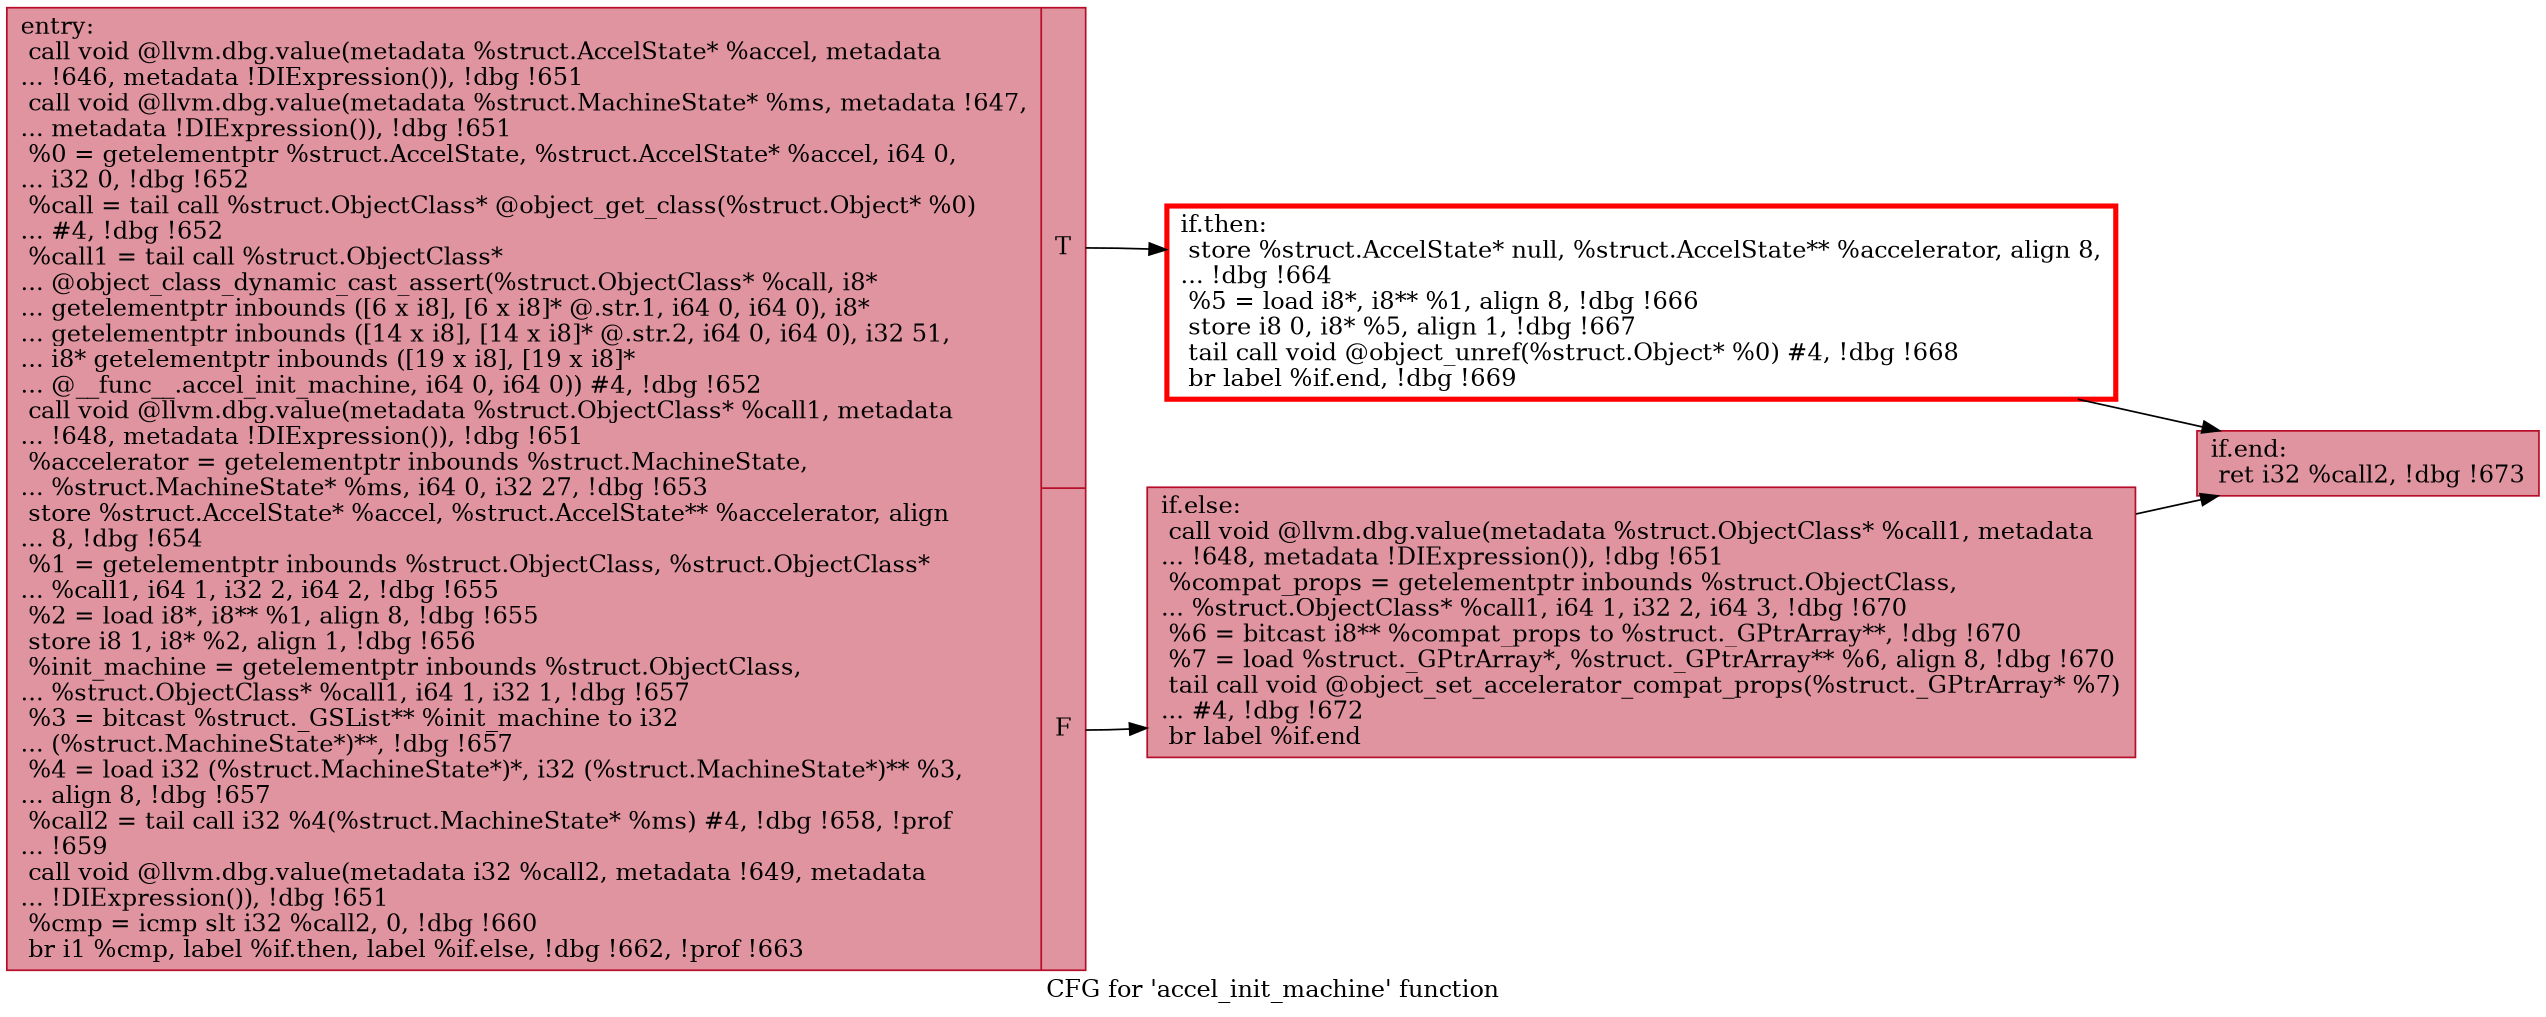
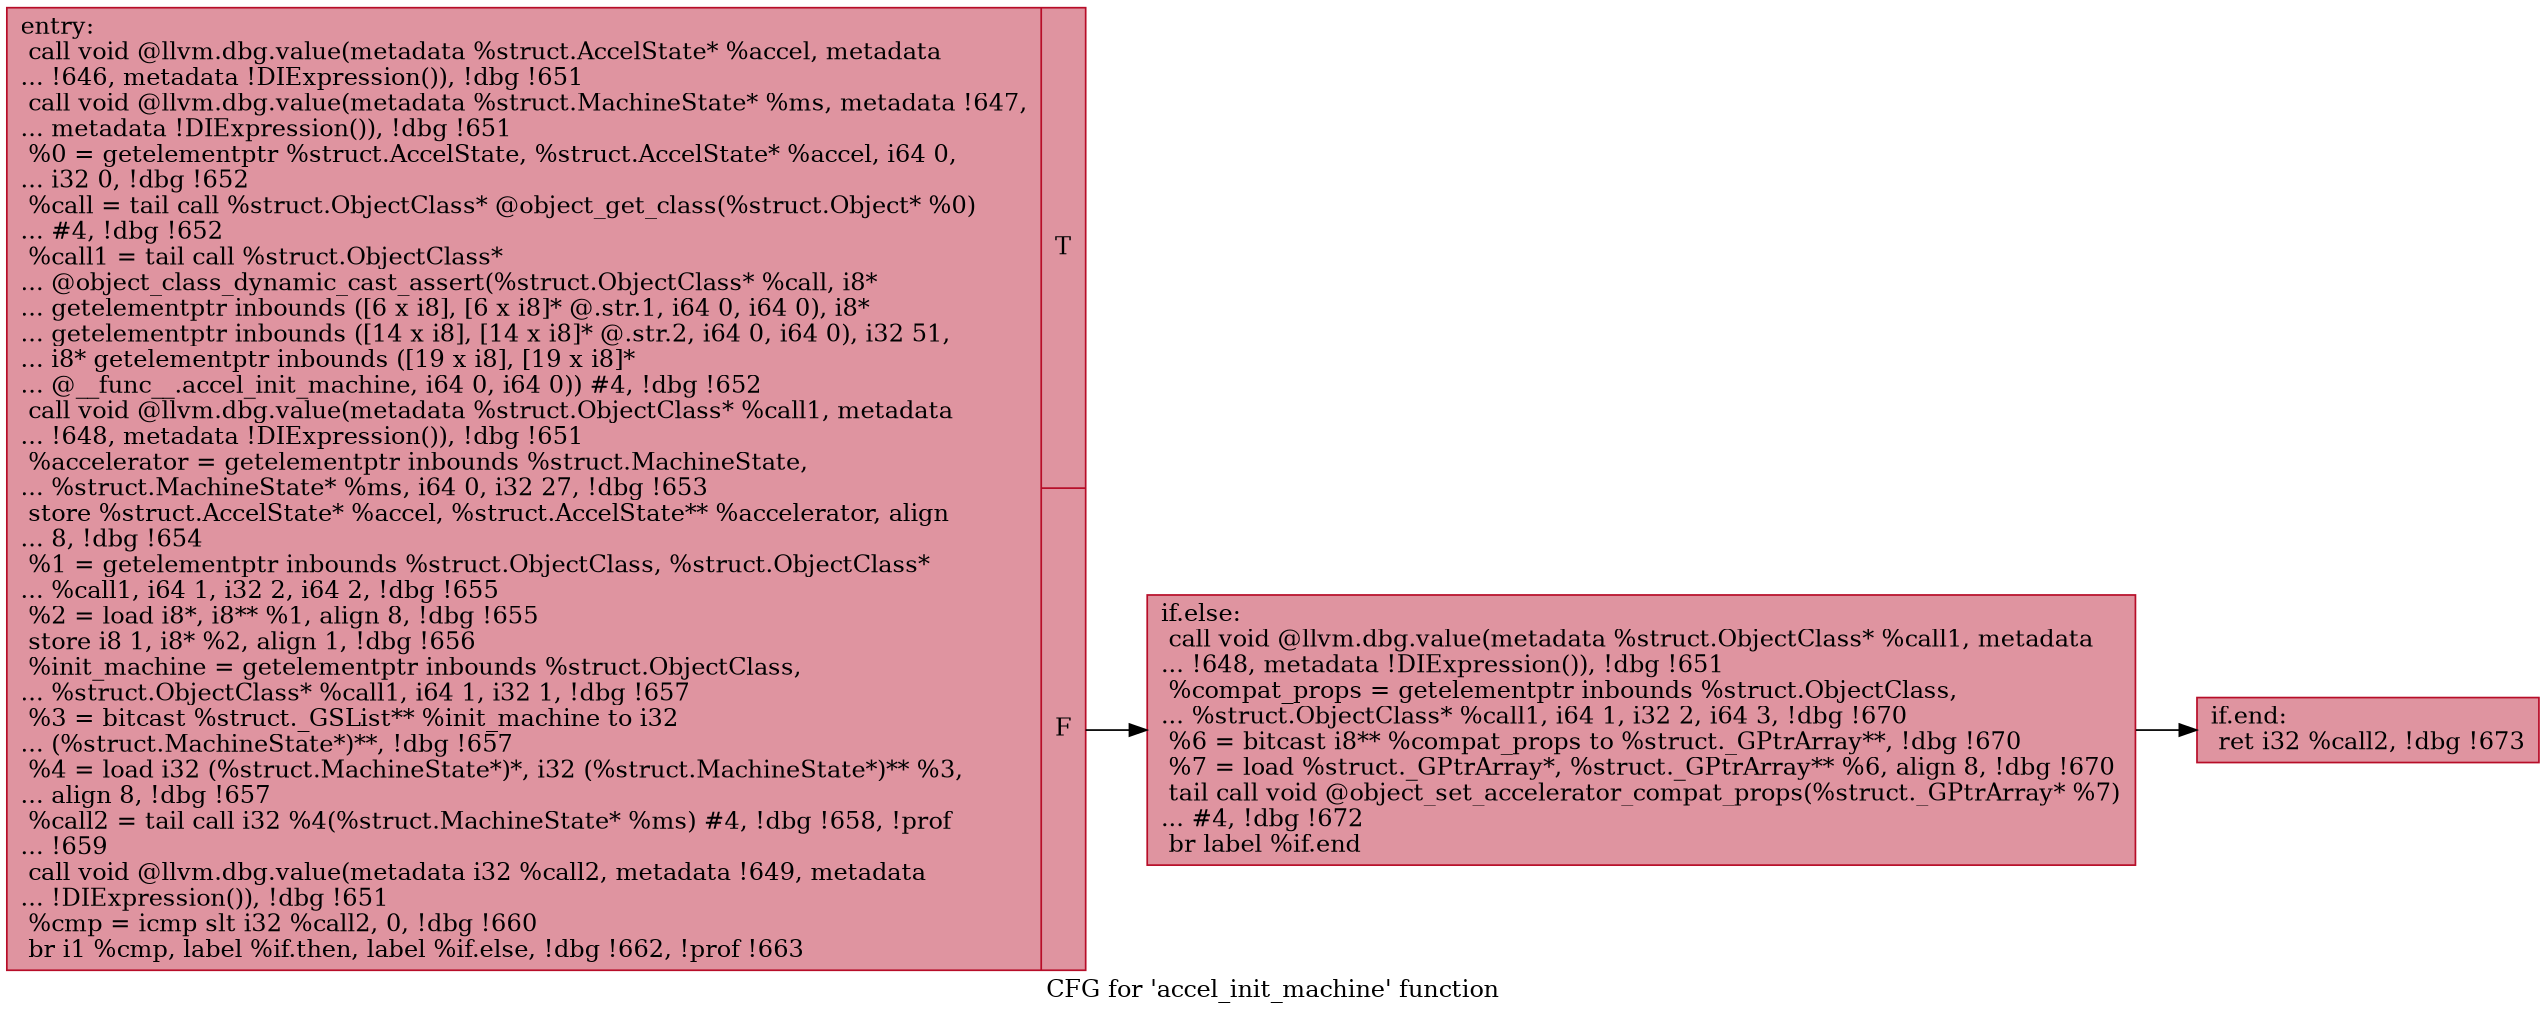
(1641, 303) -> none
